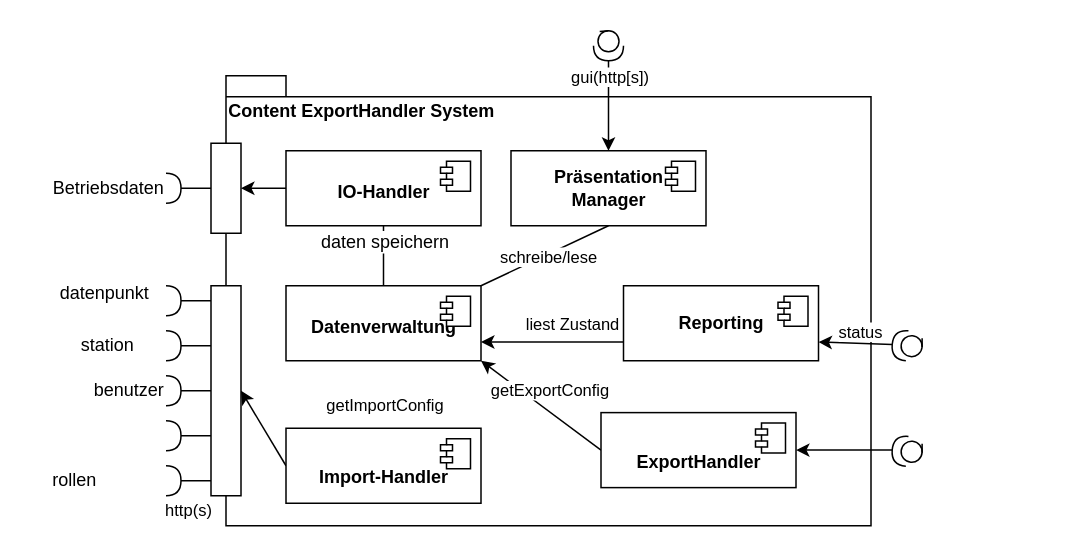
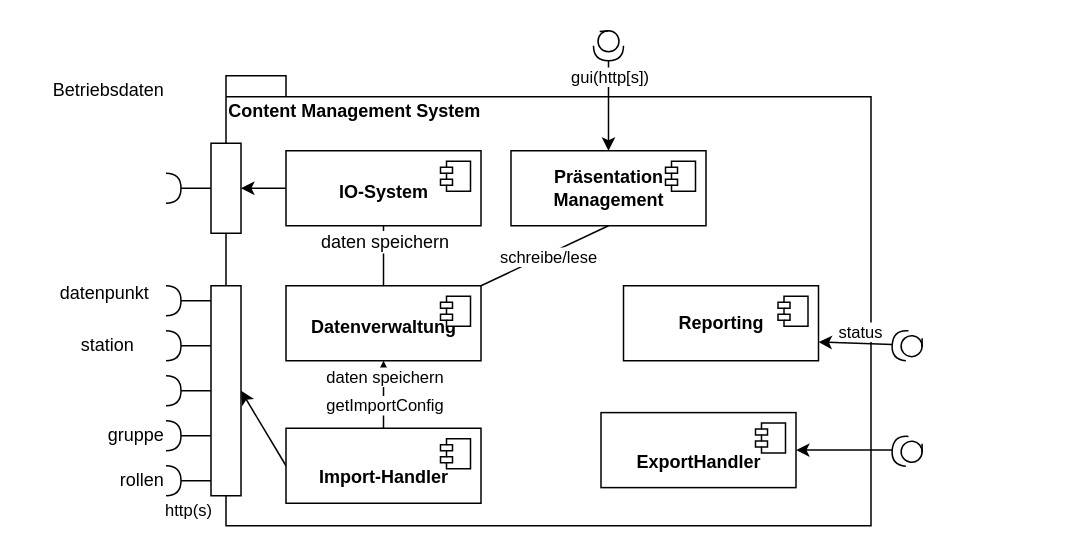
(363, 112) -> (350, 112)
(384, 172) -> (384, 172)
(98, 188) -> (98, 91)
(609, 188) -> (609, 188)
(557, 342) -> none
none -> (383, 385)
(121, 391) -> none
(545, 408) -> none
none -> (128, 436)
(68, 481) -> (136, 481)
